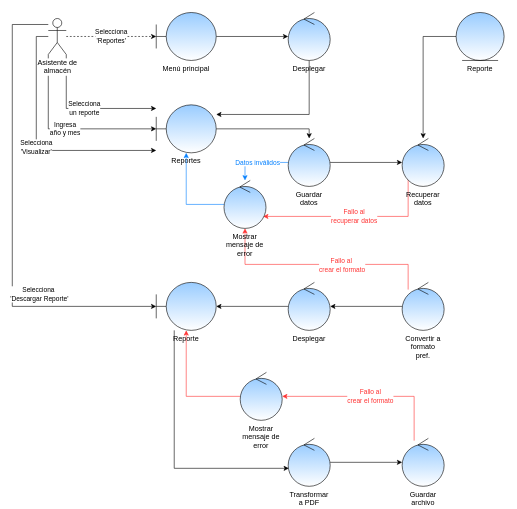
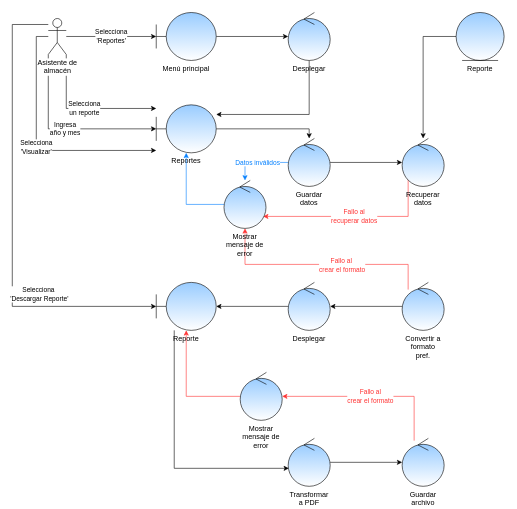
(81, 36) -> (81, 36)
